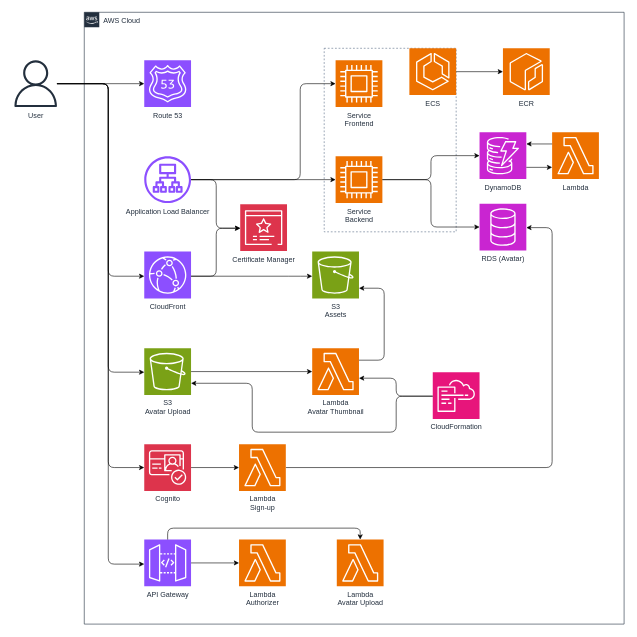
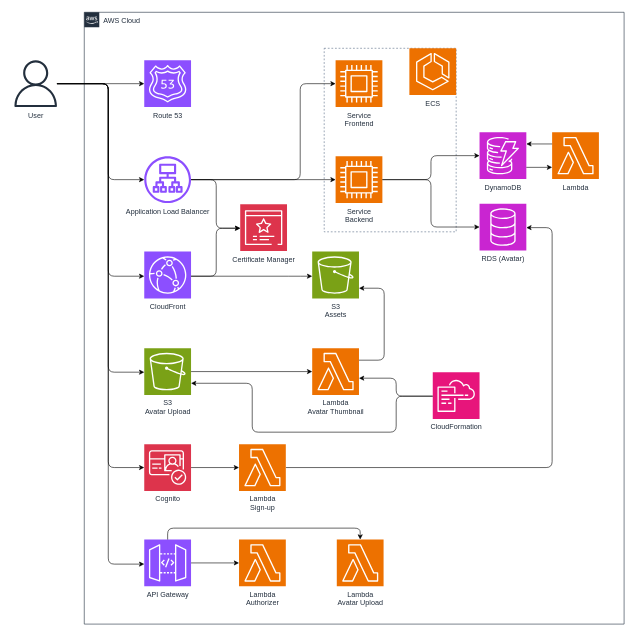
(497, 72) -> none
(527, 72) -> none
none -> (124, 180)
